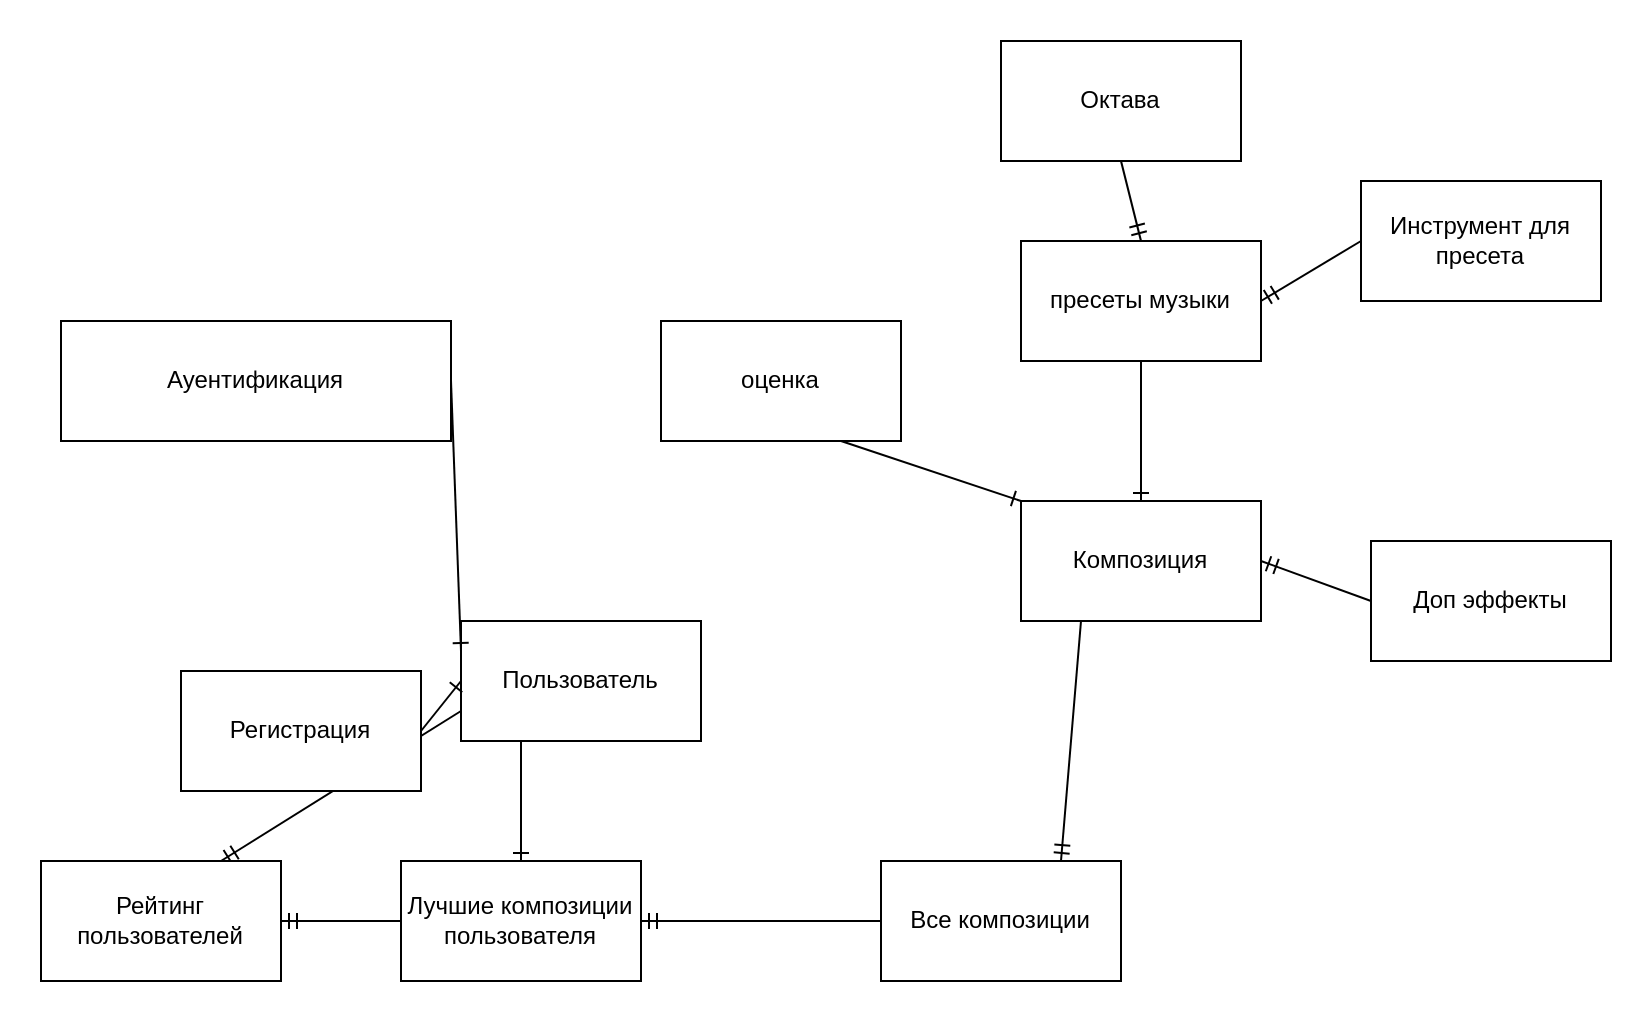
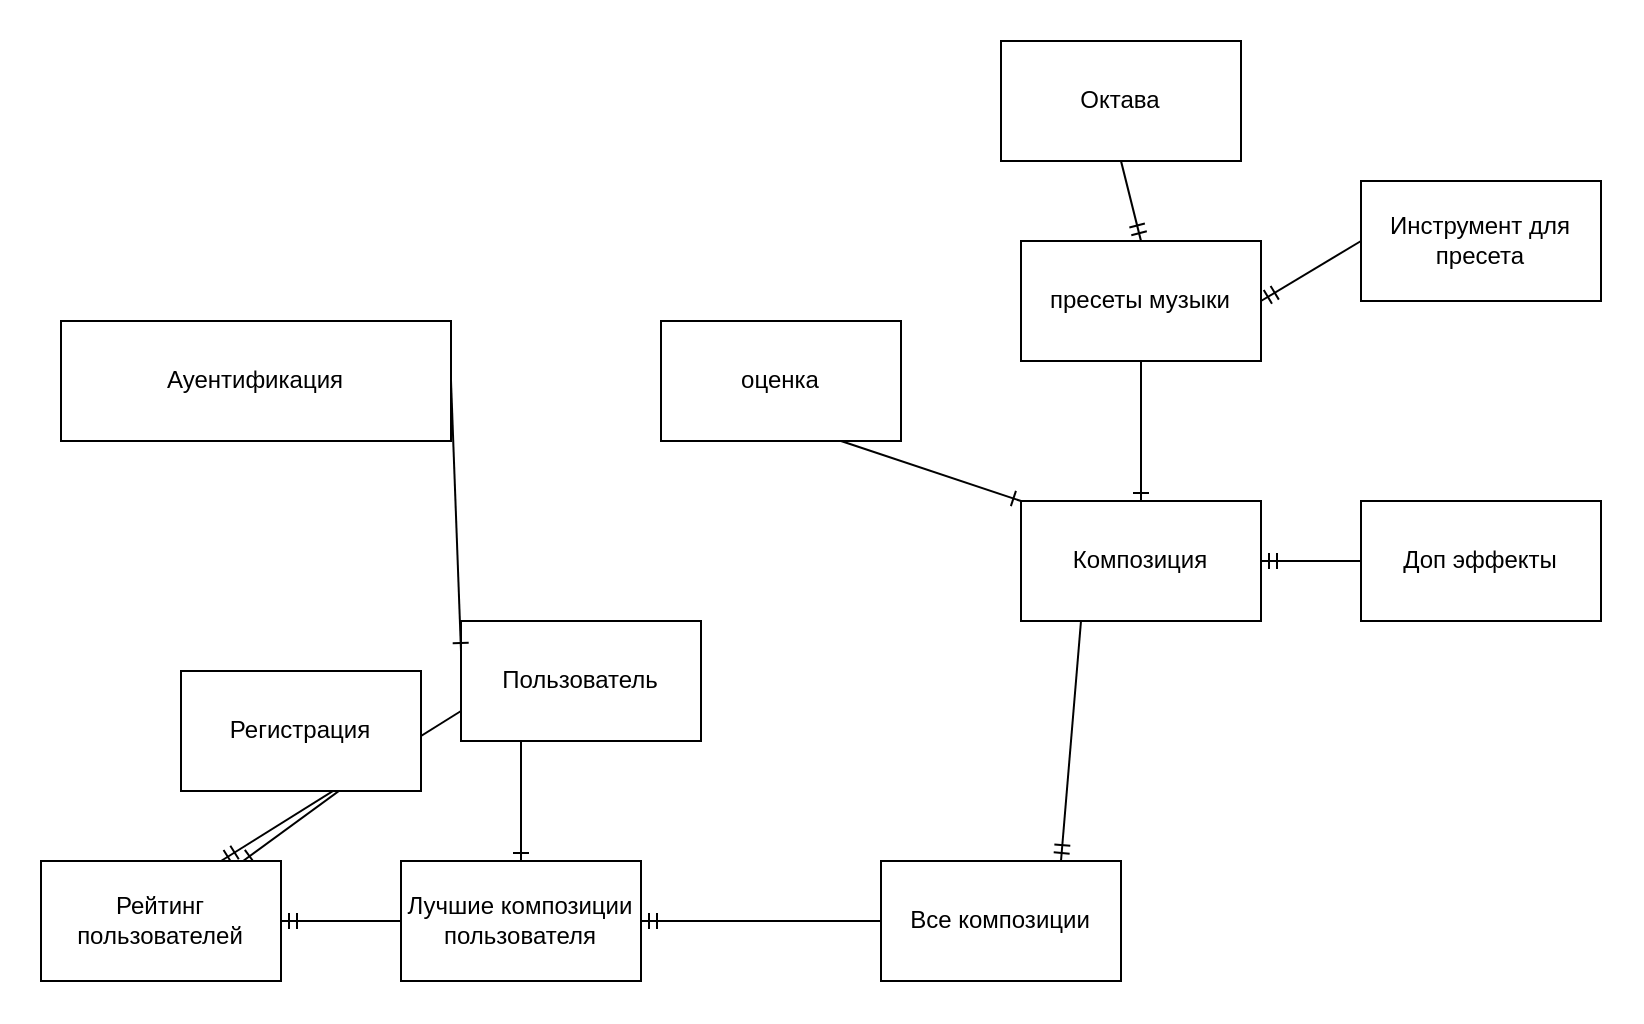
(1491, 601) -> (1481, 561)
(441, 706) -> (292, 826)
